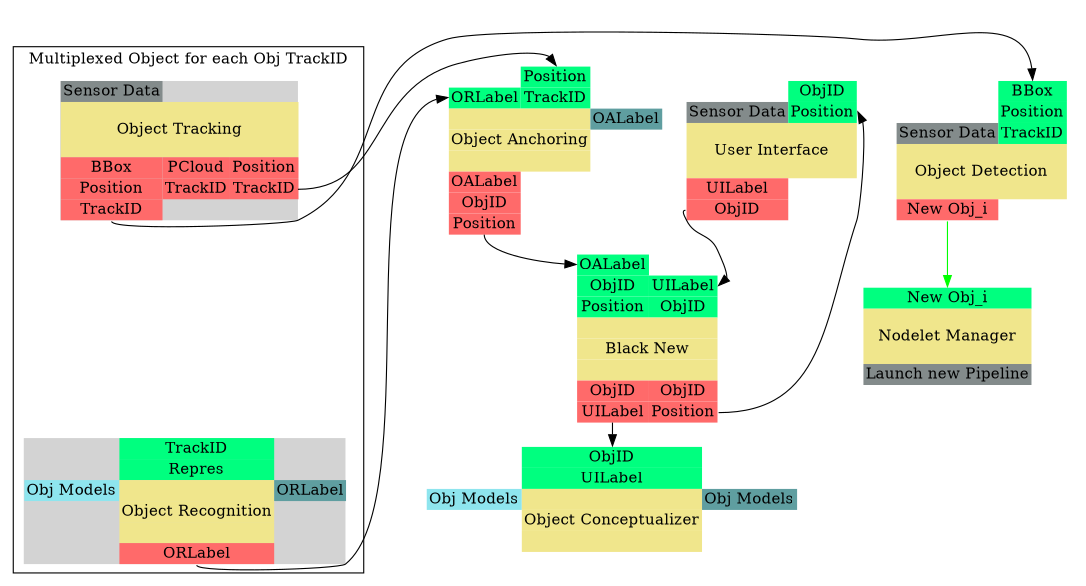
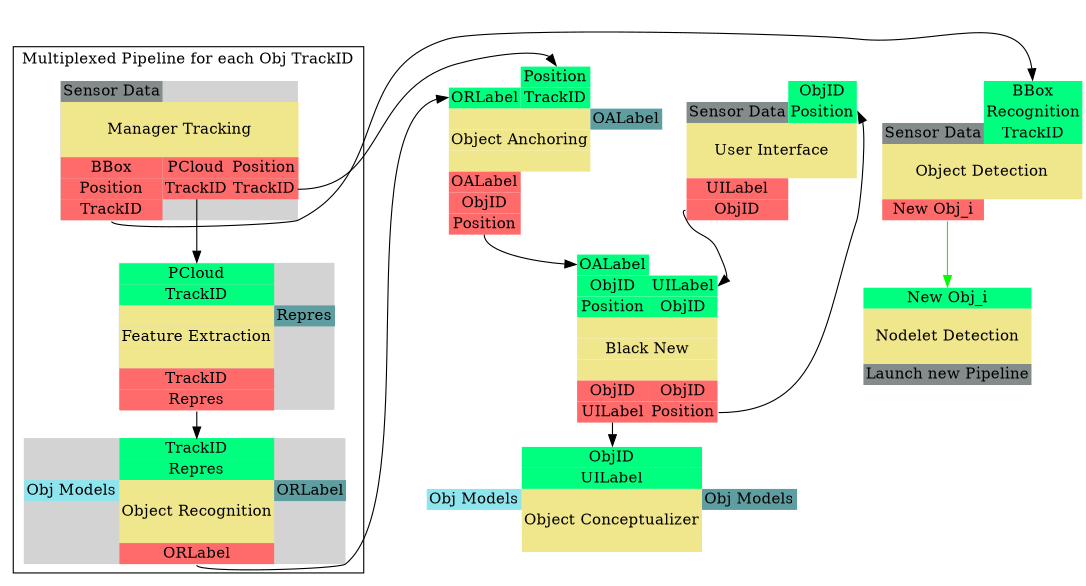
(188, 59) -> (188, 59)
(1033, 112) -> (1033, 112)
(180, 129) -> (180, 129)
none -> (227, 336)
(947, 336) -> (947, 336)
